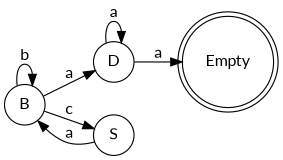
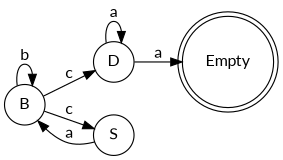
(69, 74) -> (69, 74)
